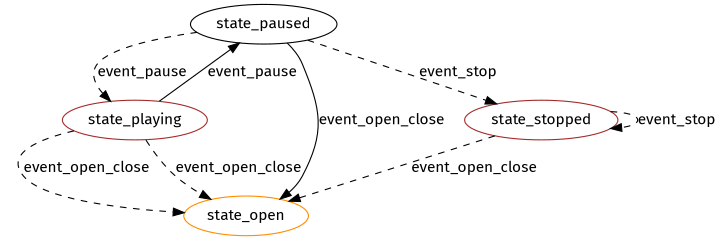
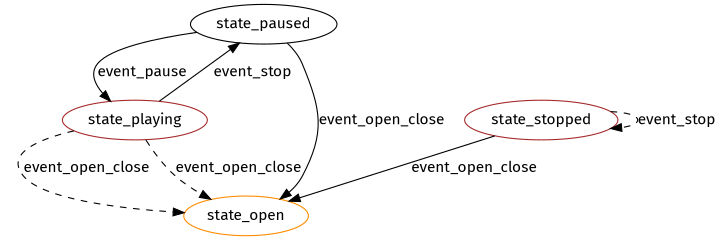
(129, 47) -> (129, 47)
(397, 70) -> none
(253, 72) -> (253, 72)
(397, 167) -> (397, 167)
